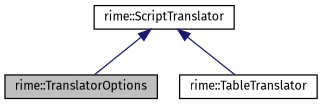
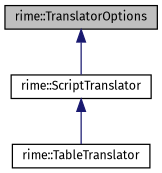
(118, 56) -> (81, 59)
